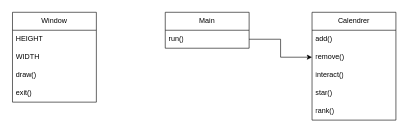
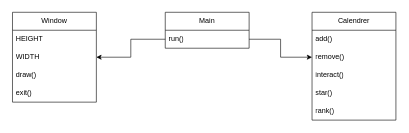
none -> (131, 39)
